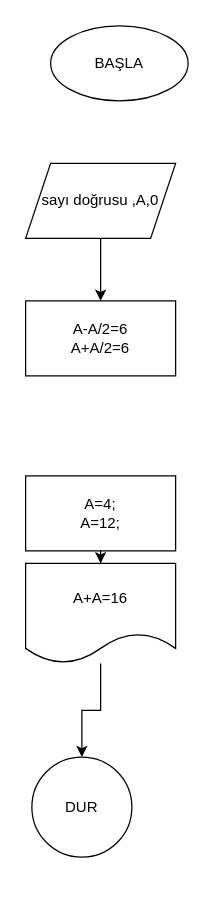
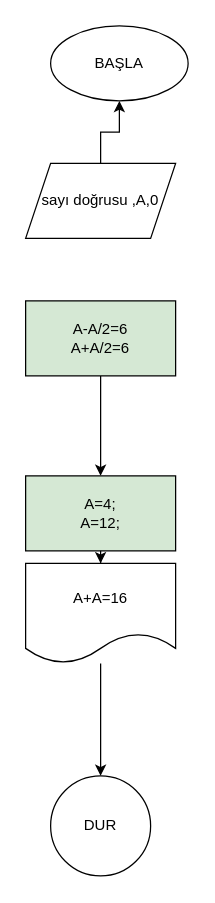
(101, 265) -> (106, 132)
(101, 338) -> (101, 338)
none -> (101, 422)
(101, 513) -> (101, 513)
(82, 807) -> (101, 826)
